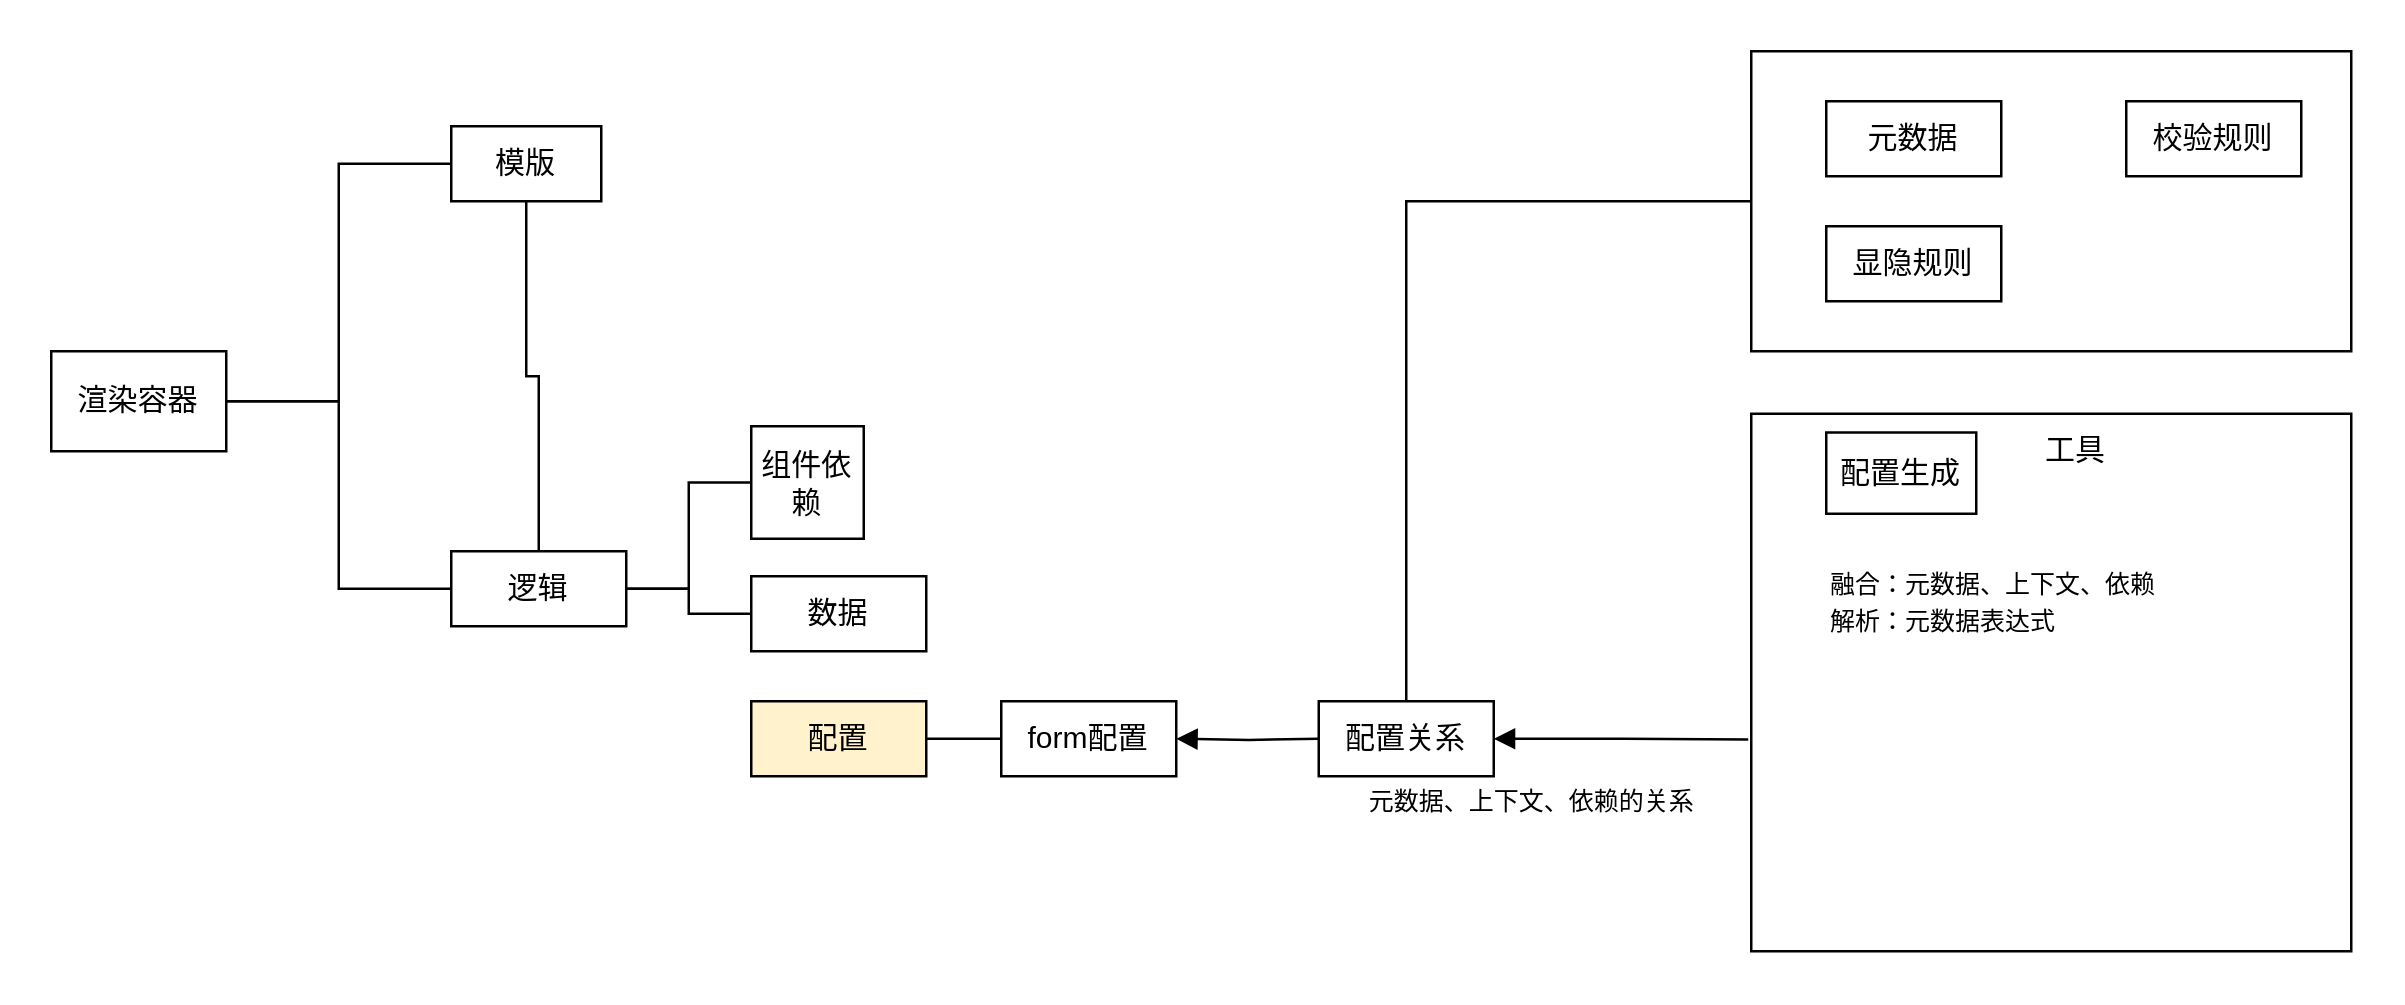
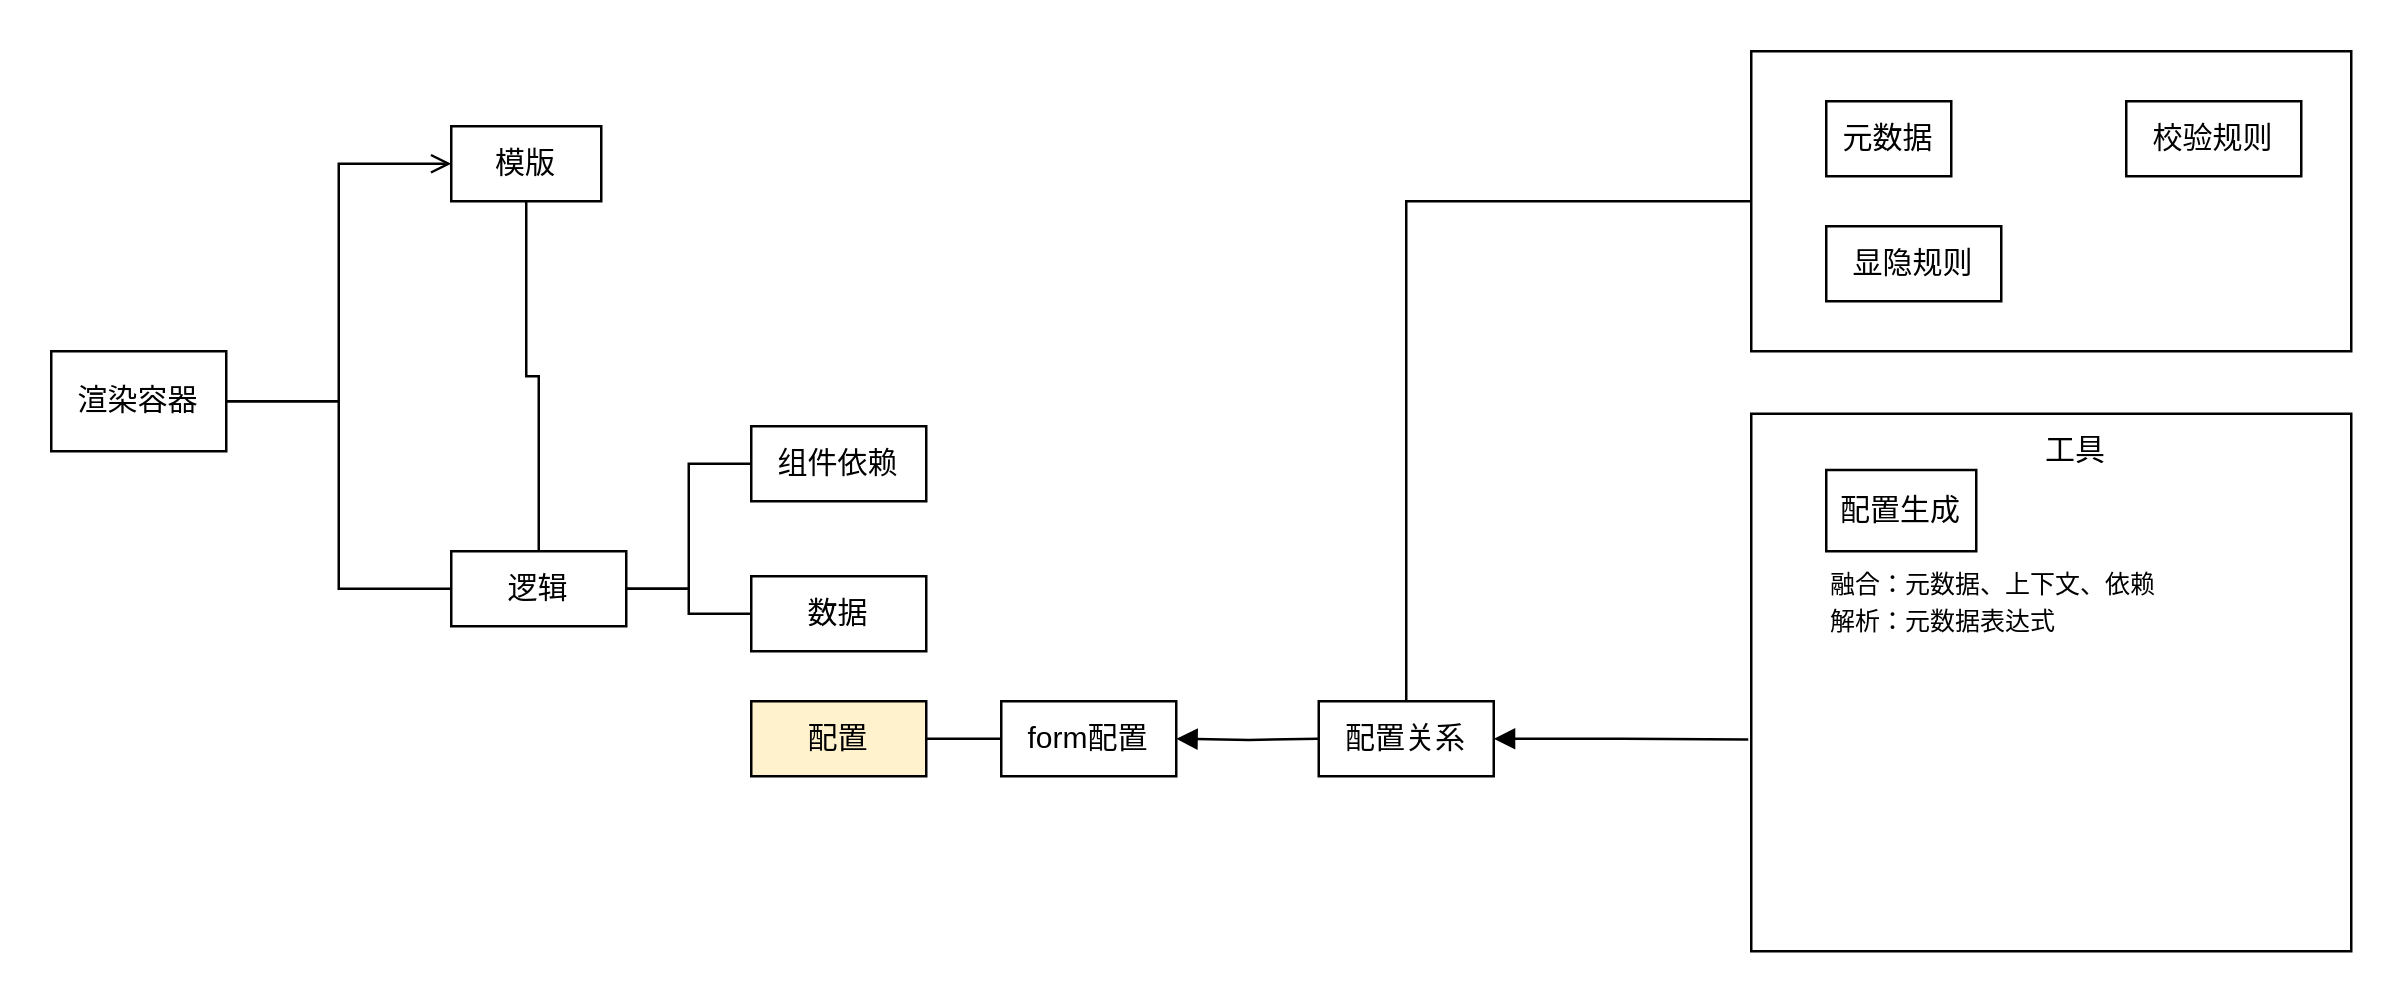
(1914, 139) -> (1889, 139)
(443, 164) -> (442, 164)
(1901, 473) -> (1901, 511)
(808, 483) -> (839, 464)
(1531, 801) -> none
